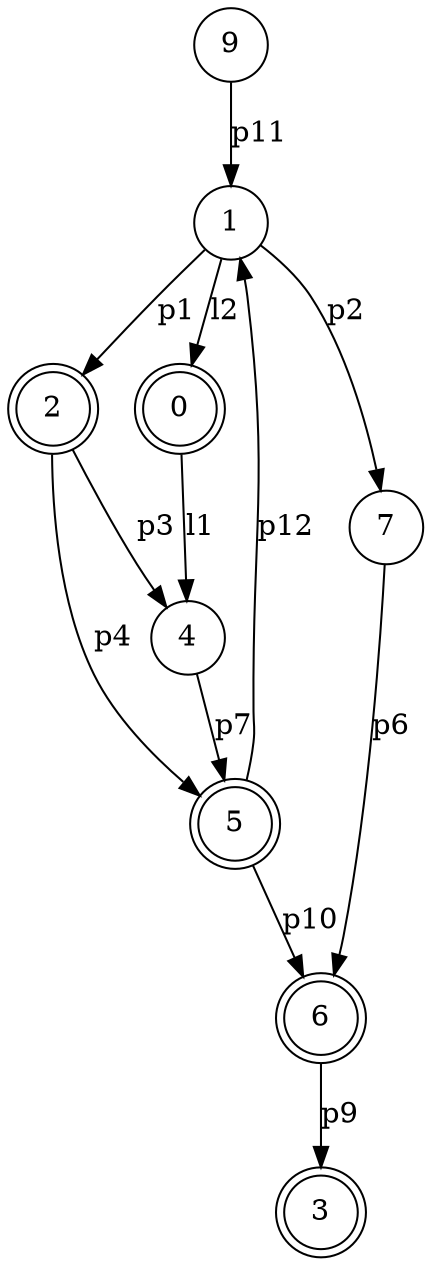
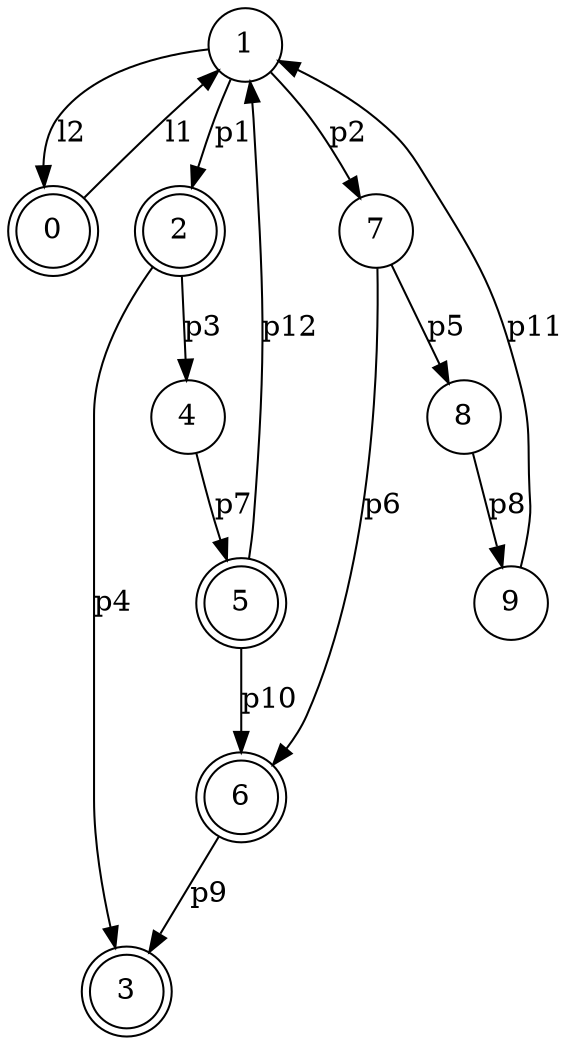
none -> (464, 417)
(184, 517) -> (143, 140)
(78, 635) -> (94, 591)
